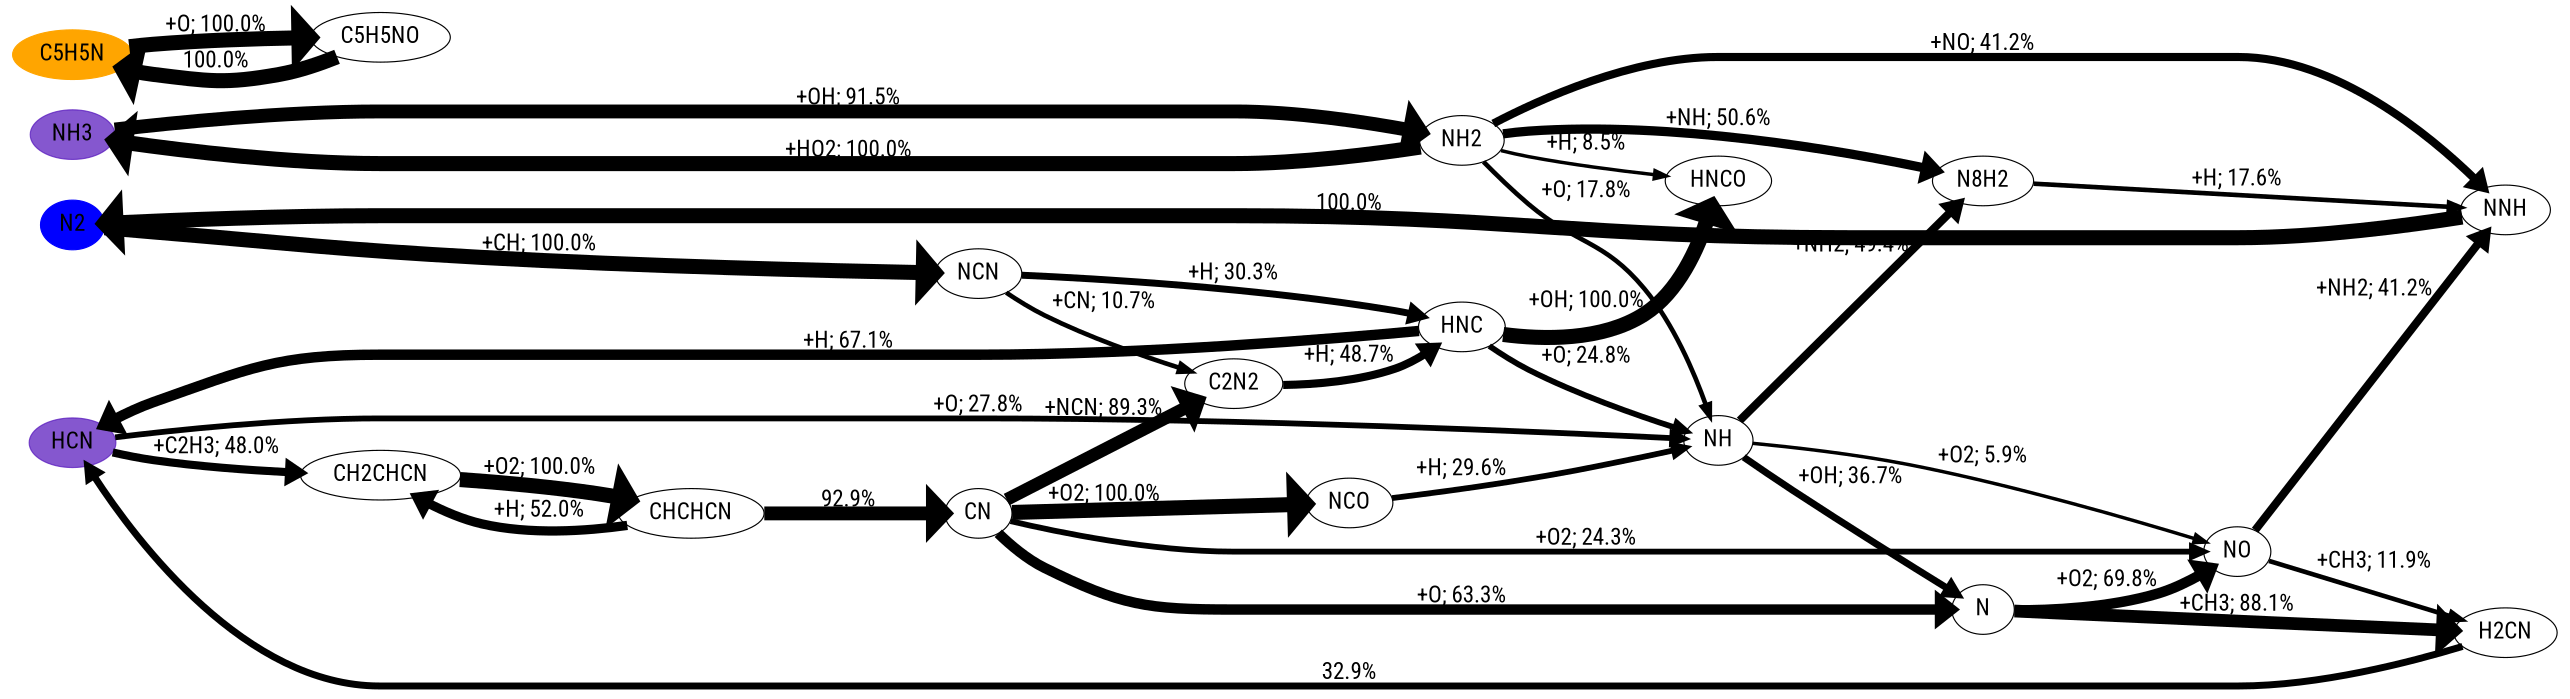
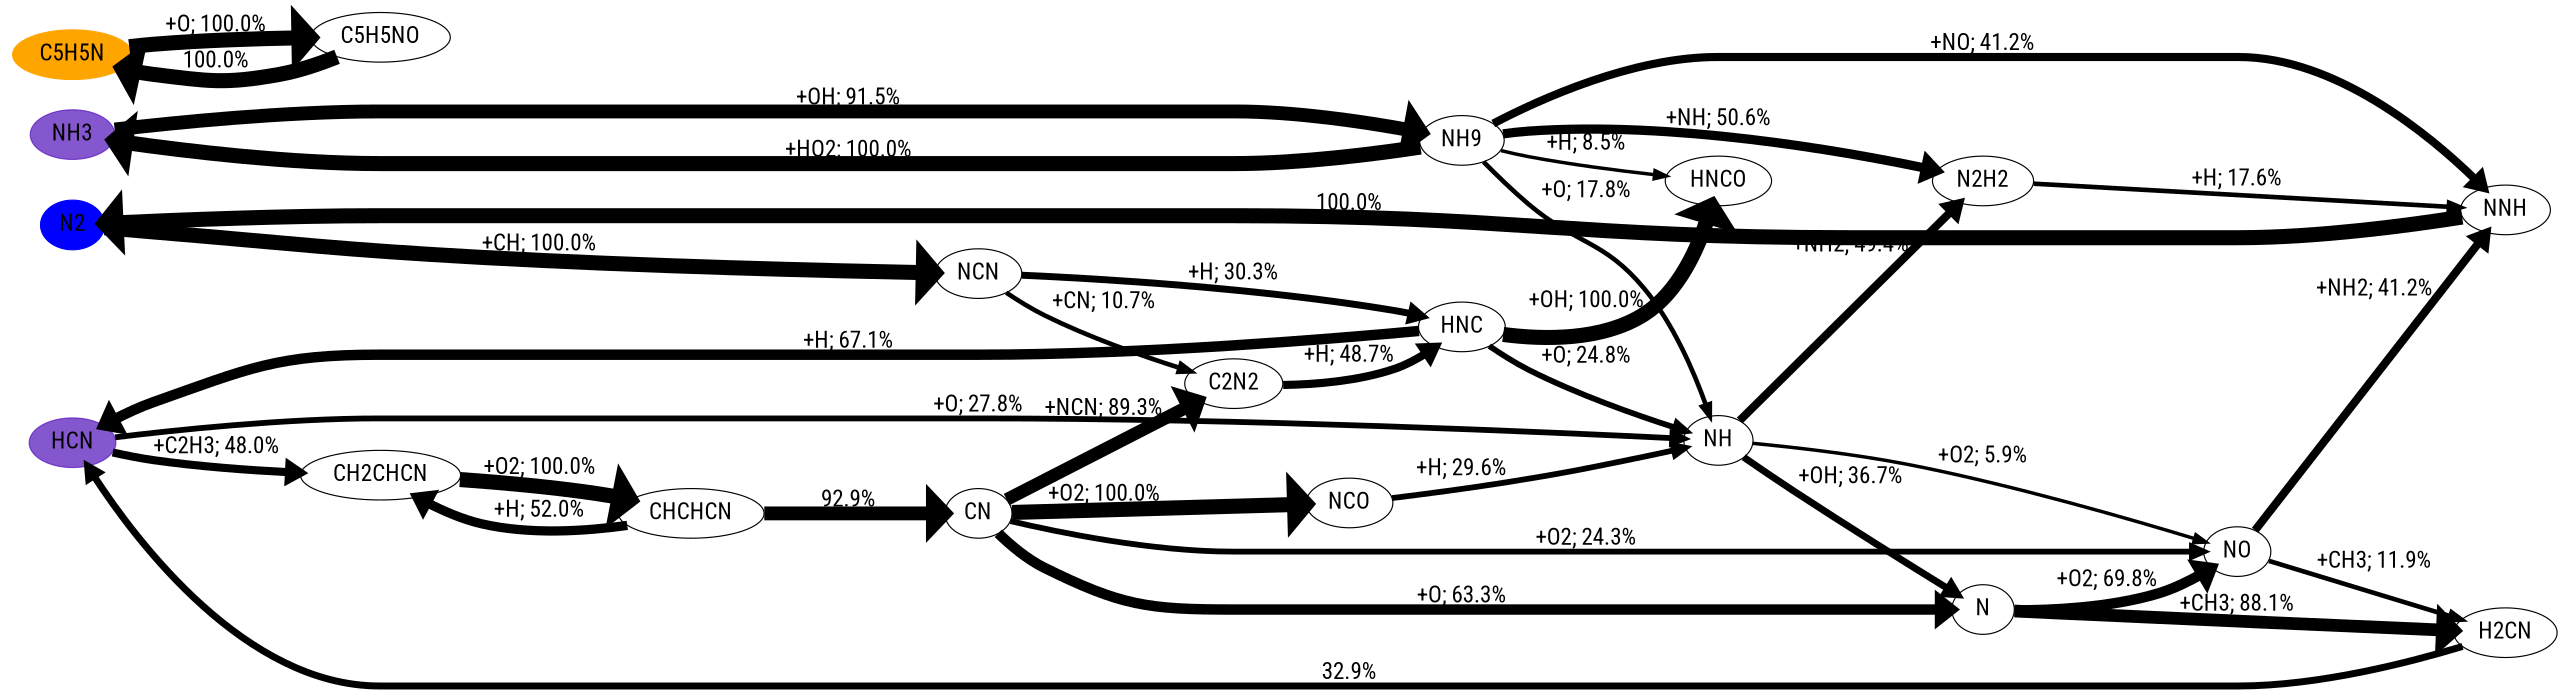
(1462, 140) -> (1462, 140)
(1983, 181) -> (1983, 181)
